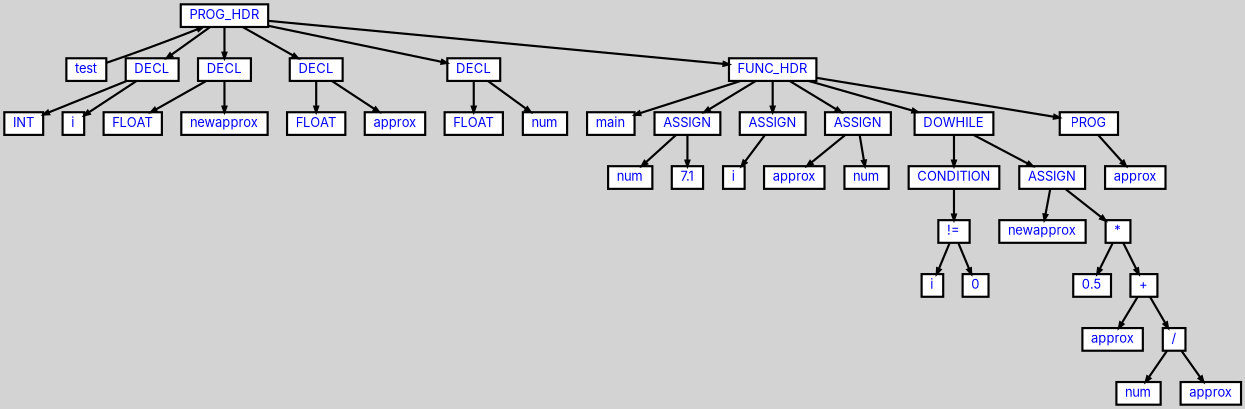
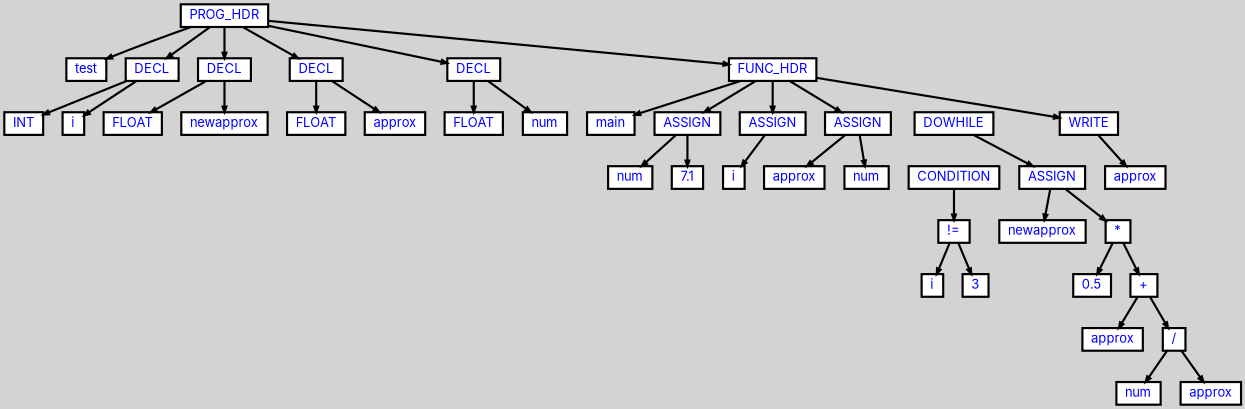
(152, 46) -> (151, 41)
(861, 96) -> none
(1089, 124) -> (1089, 124)
(954, 148) -> none
(976, 285) -> (976, 285)
